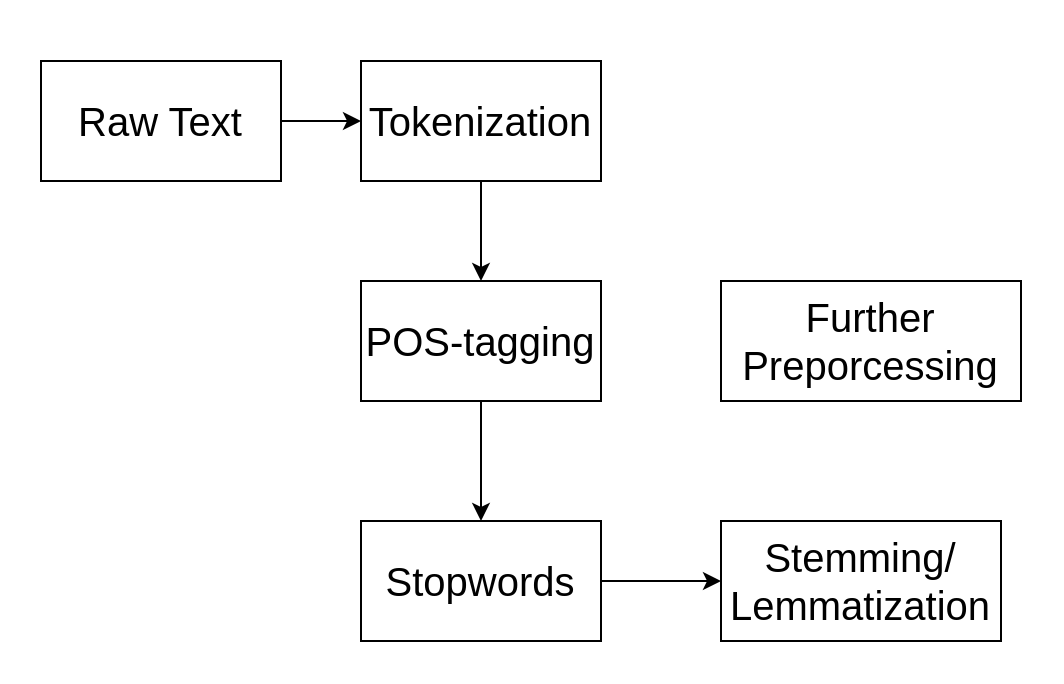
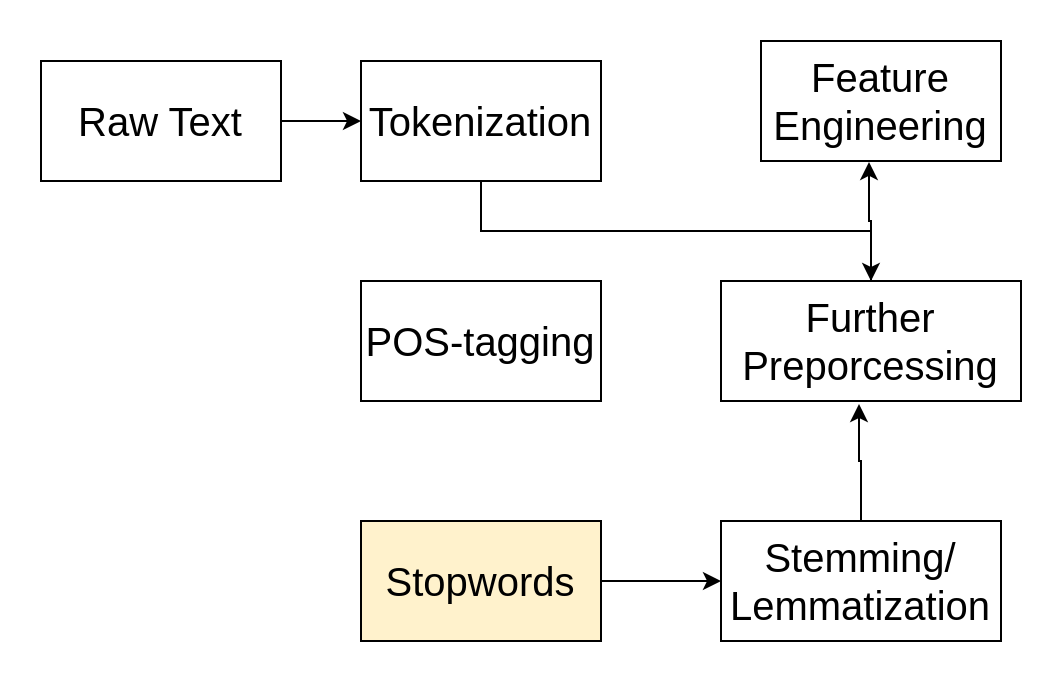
none -> (881, 101)
none -> (869, 203)
(481, 248) -> (672, 231)
(481, 454) -> none
none -> (861, 468)
(481, 581) -> (481, 581)
